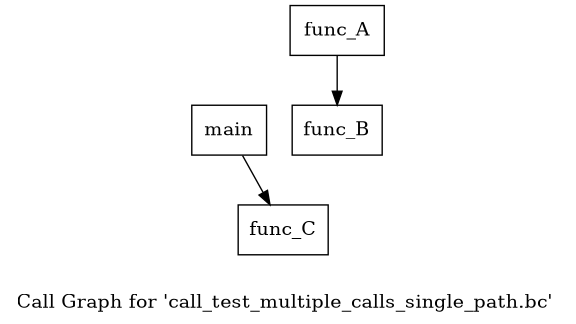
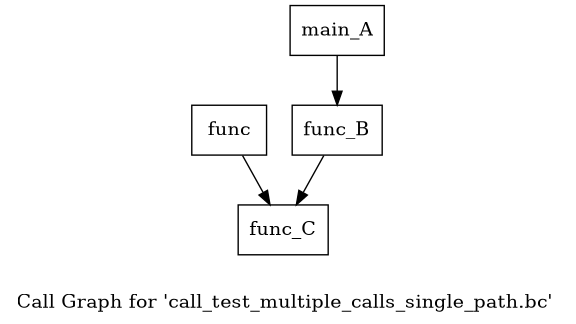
(337, 30) -> (337, 30)
(229, 130) -> (229, 130)
none -> (314, 174)
